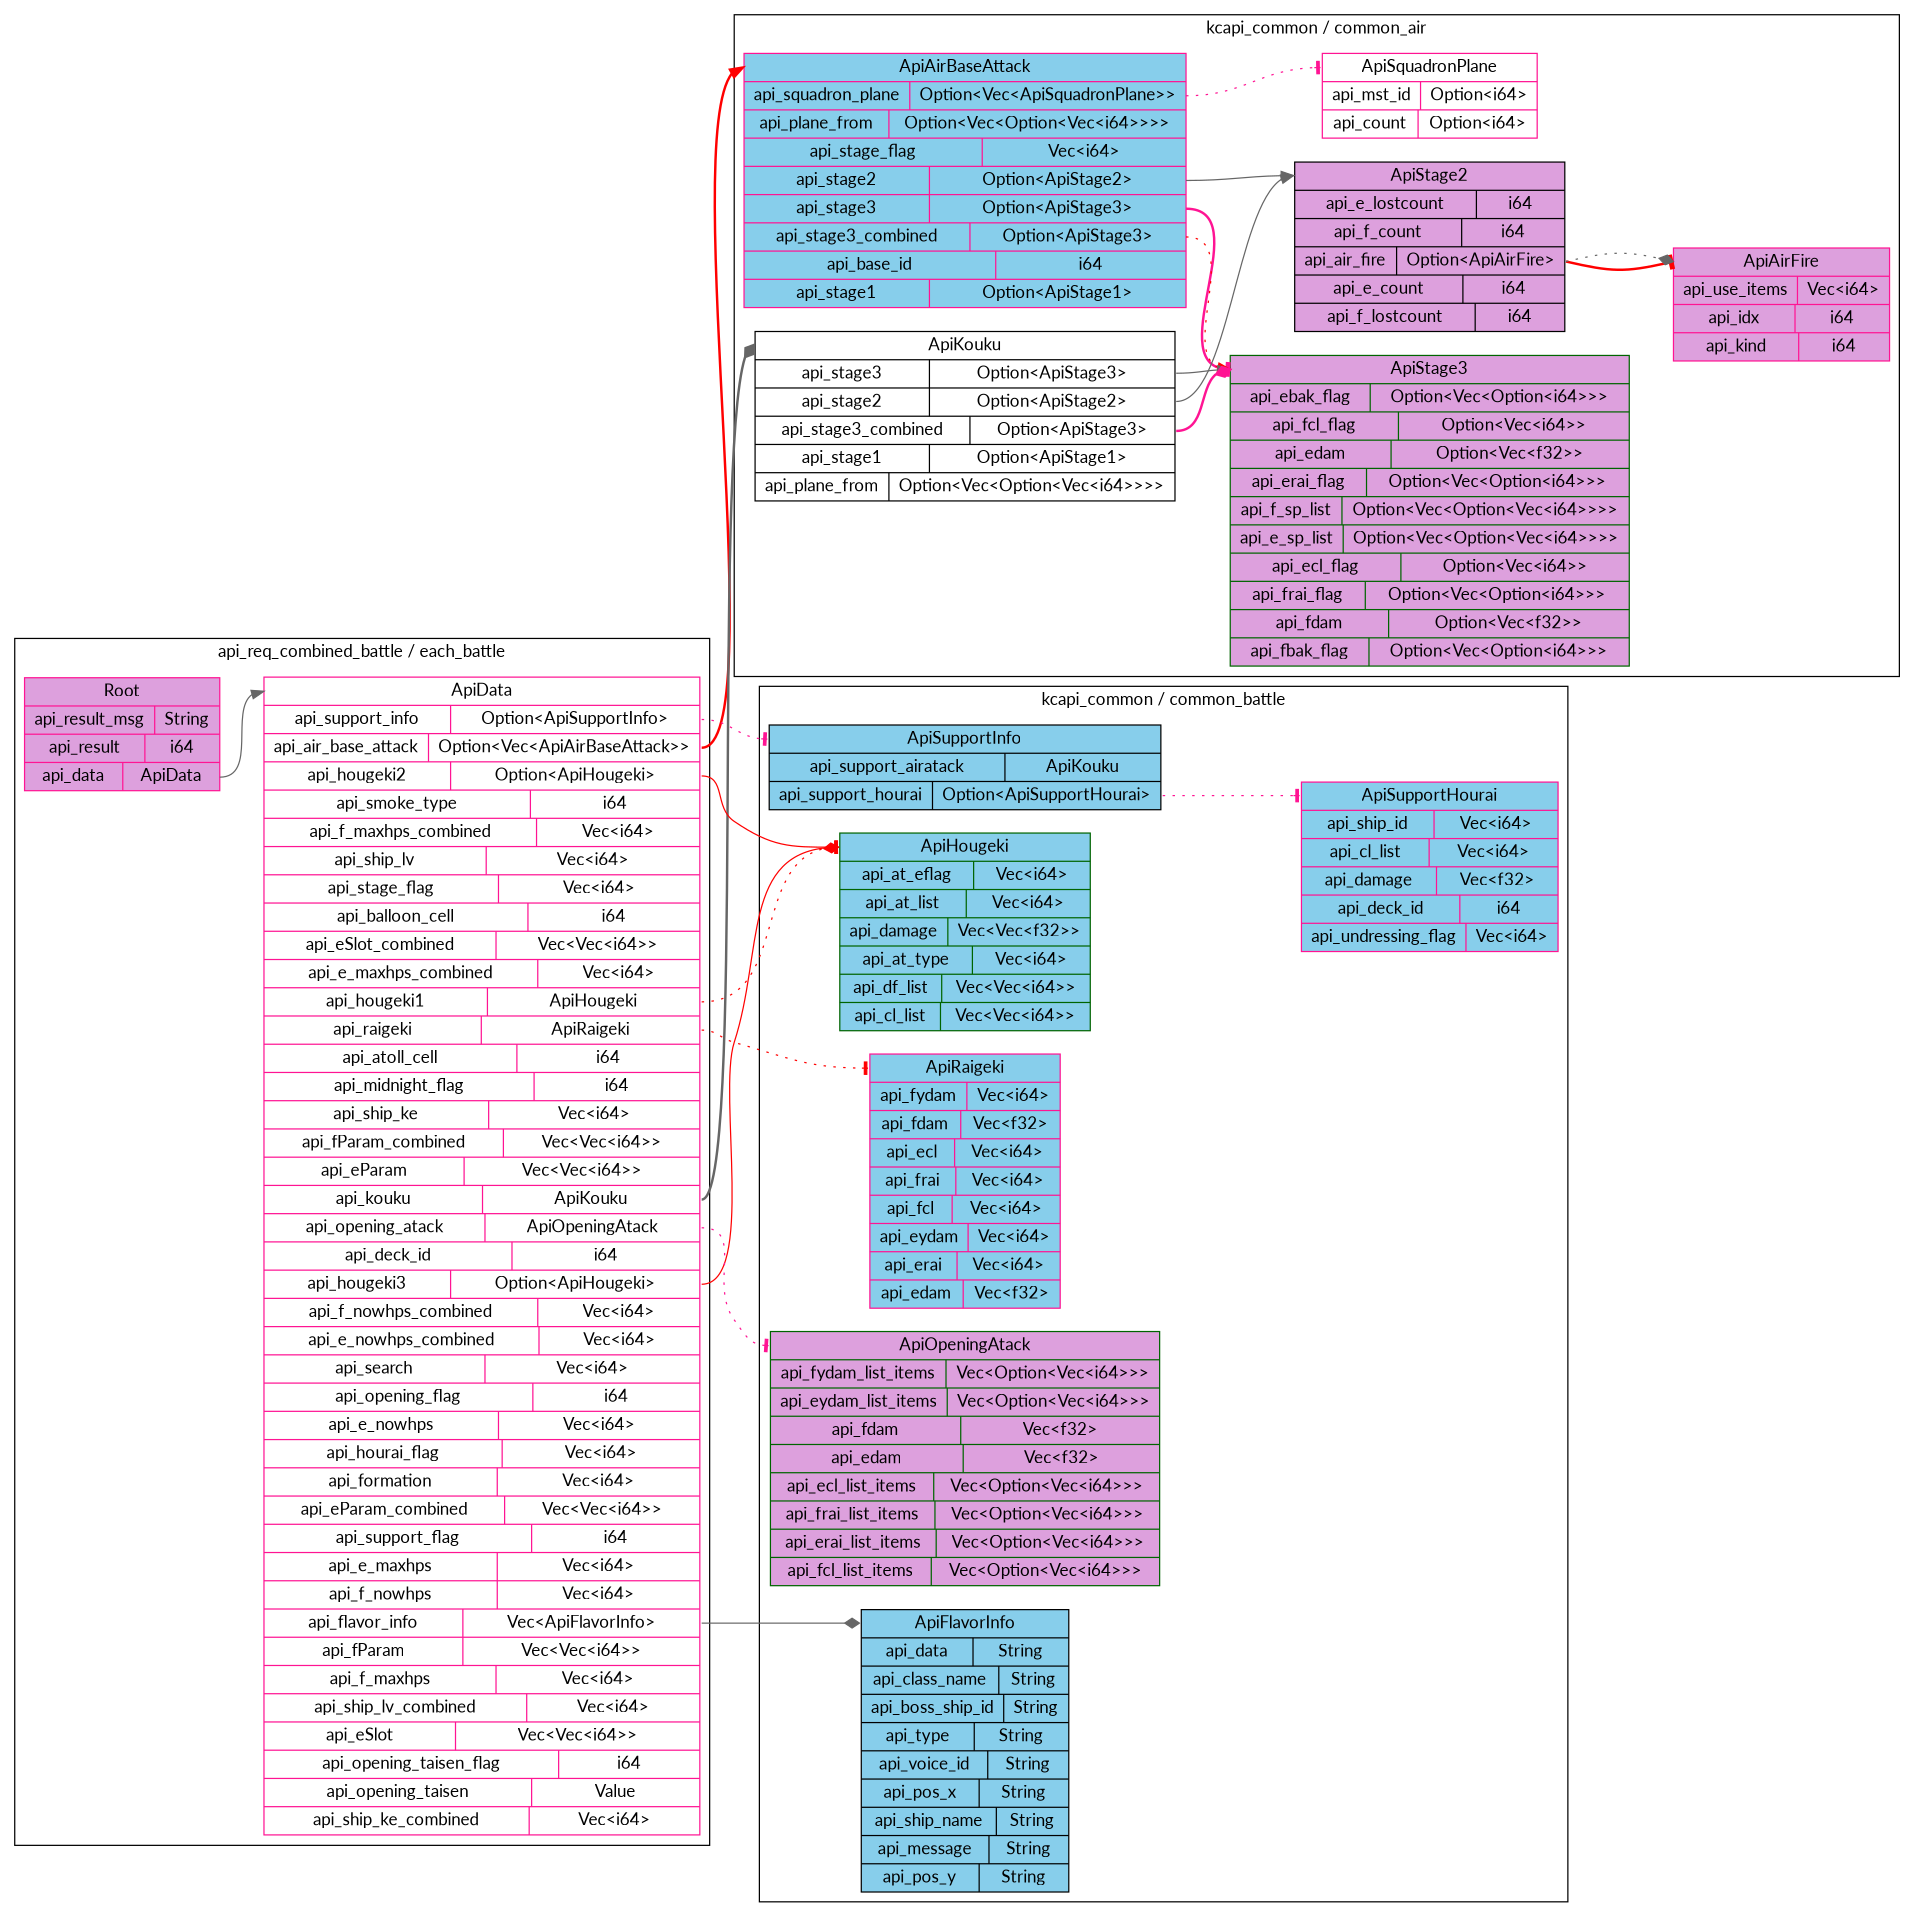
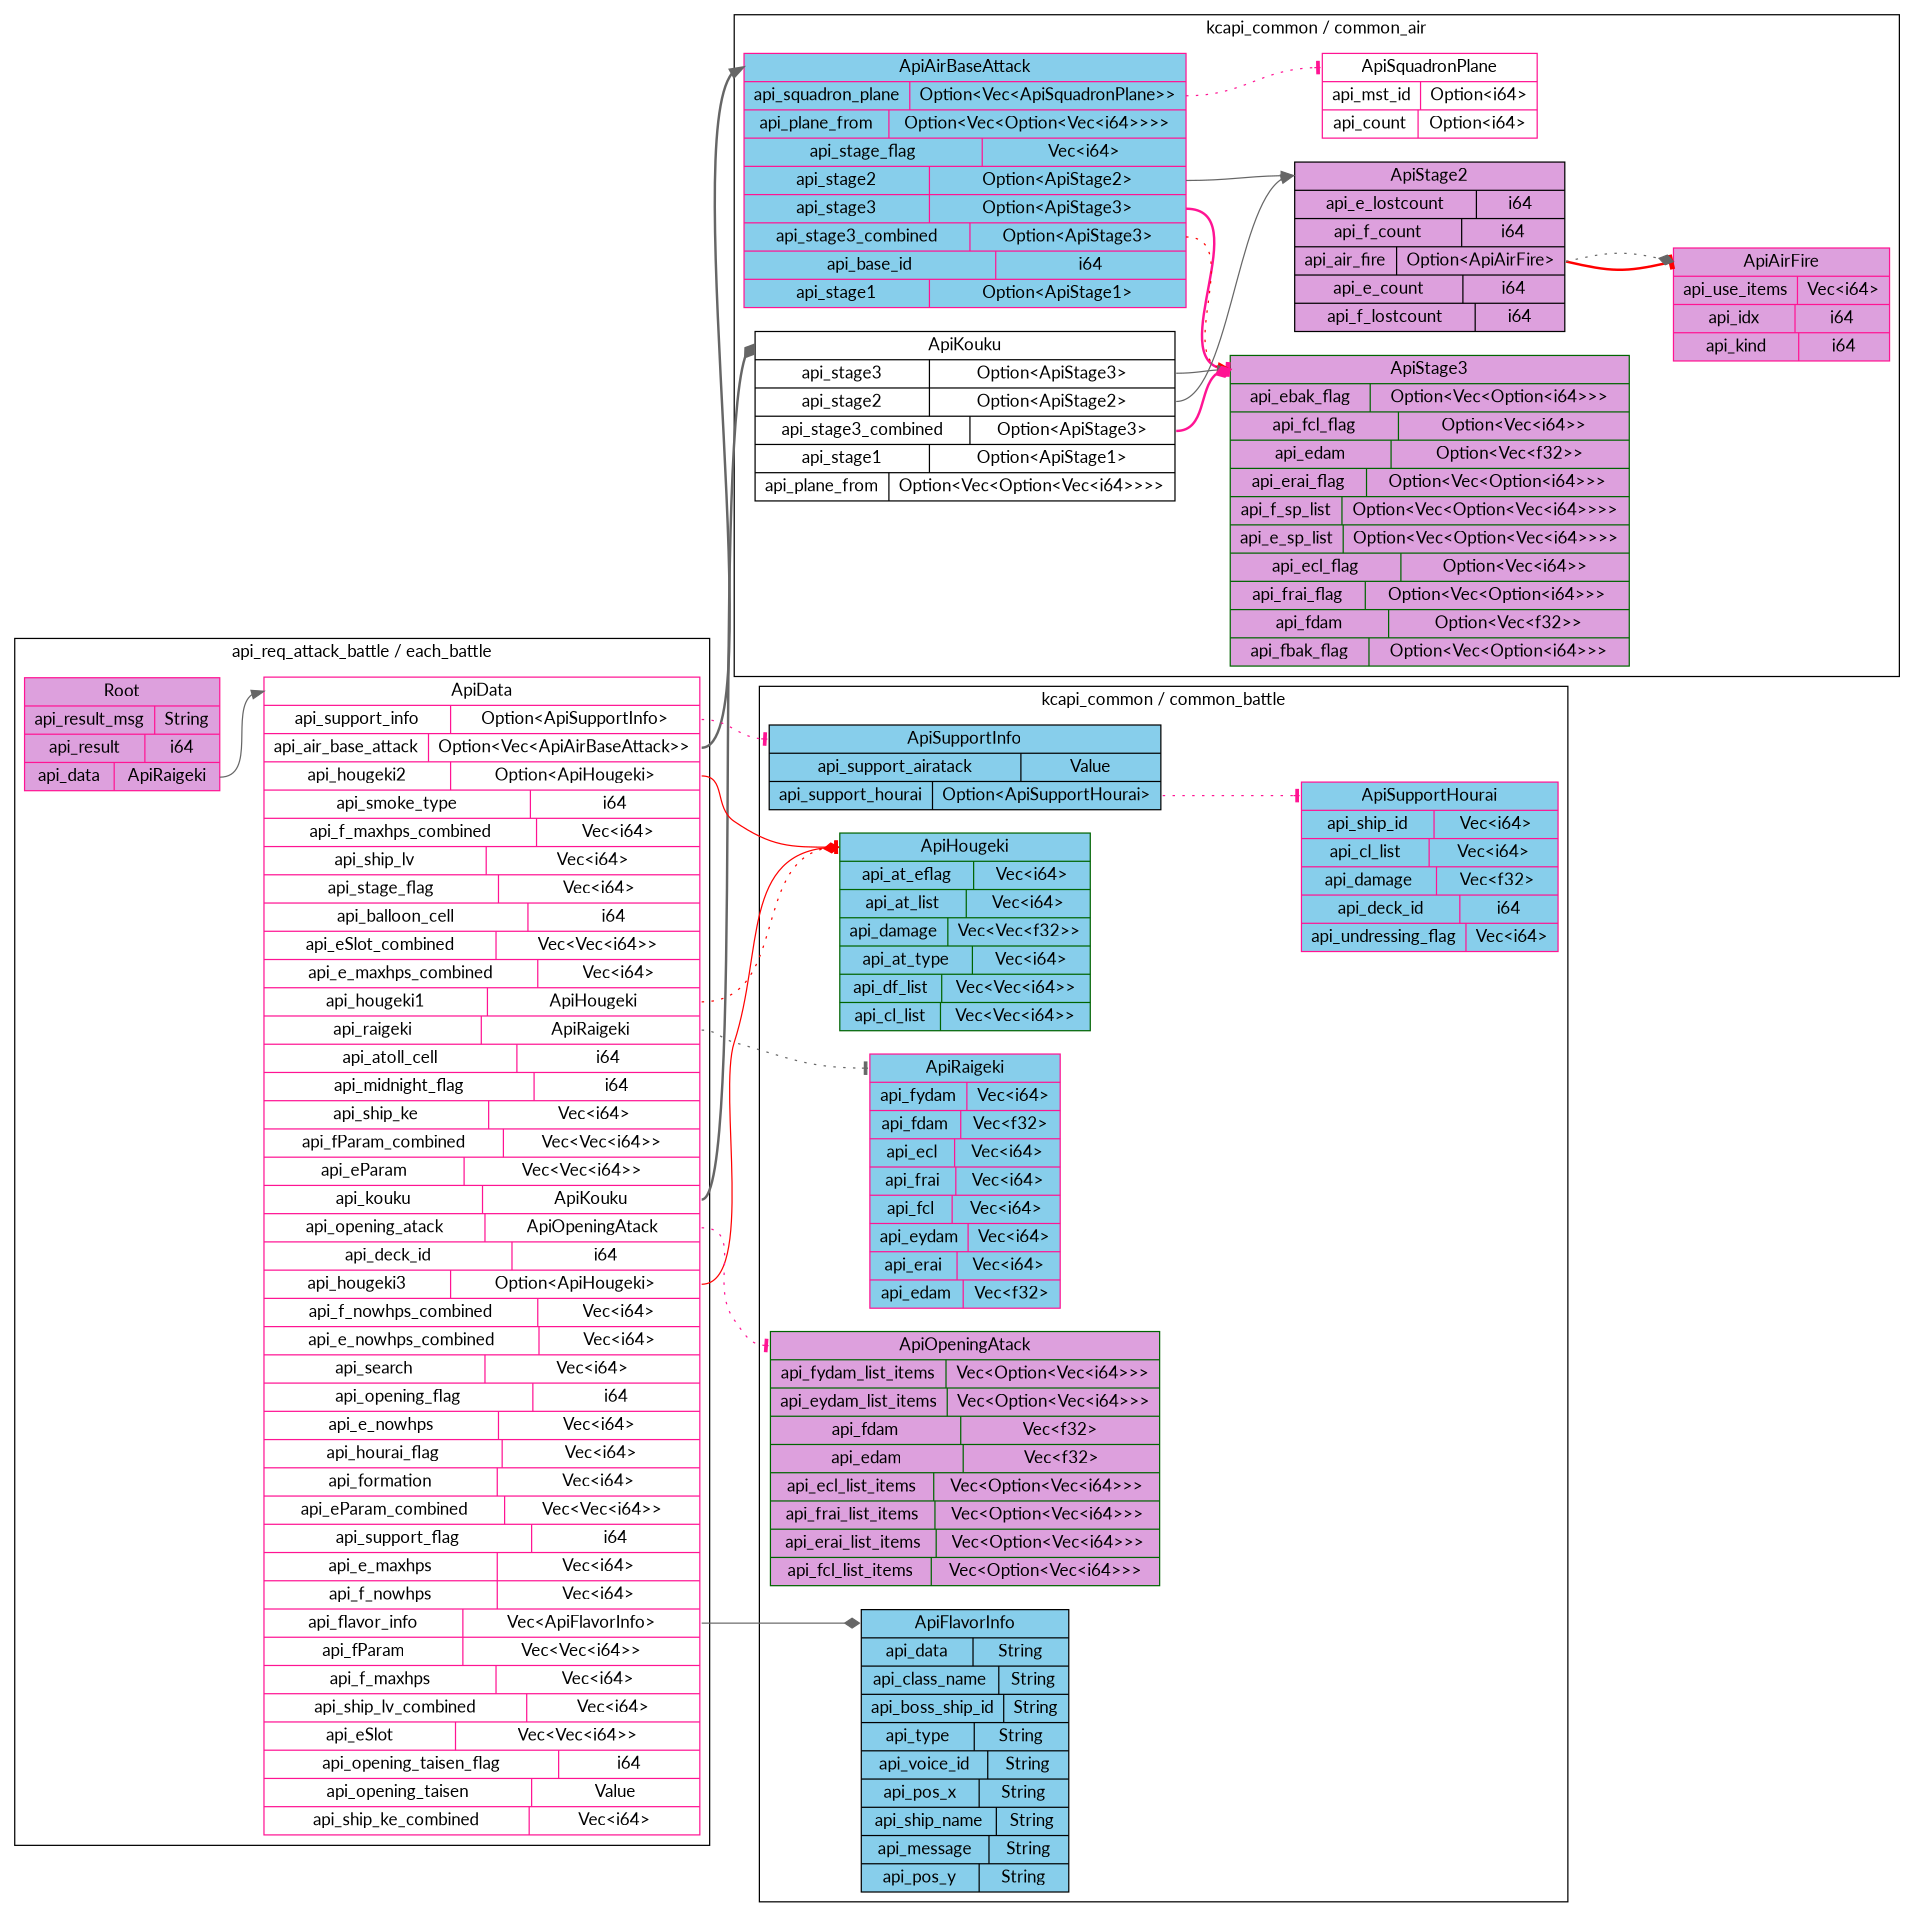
(723, 413) -> (723, 413)
(362, 653) -> (362, 653)
(1083, 767) -> (1091, 767)
(171, 776) -> (167, 776)
(780, 1056) -> (780, 1056)
